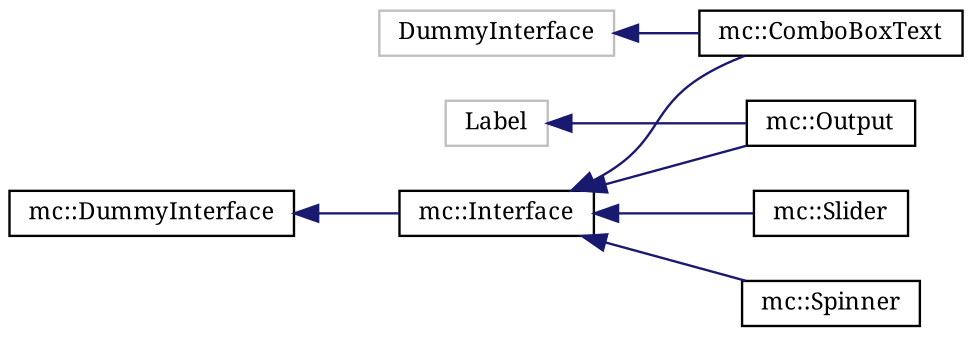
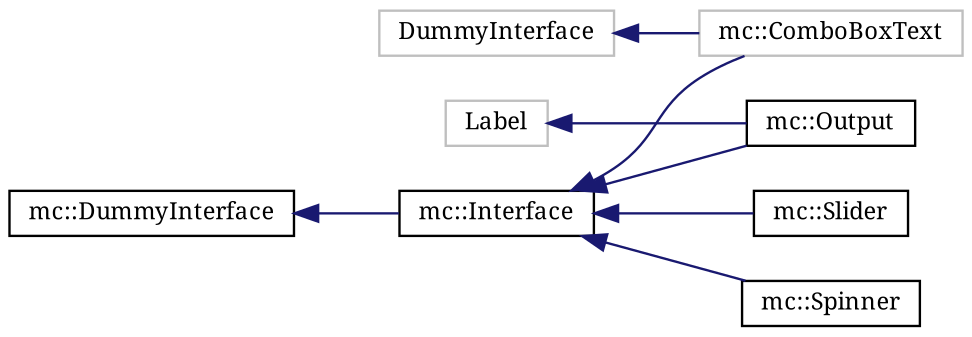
(831, 33) -> (831, 33)
